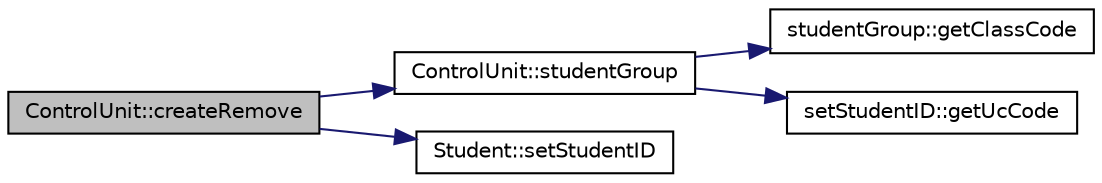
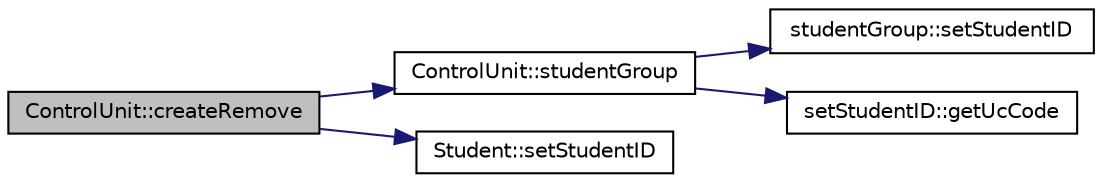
(932, 31) -> (932, 31)
